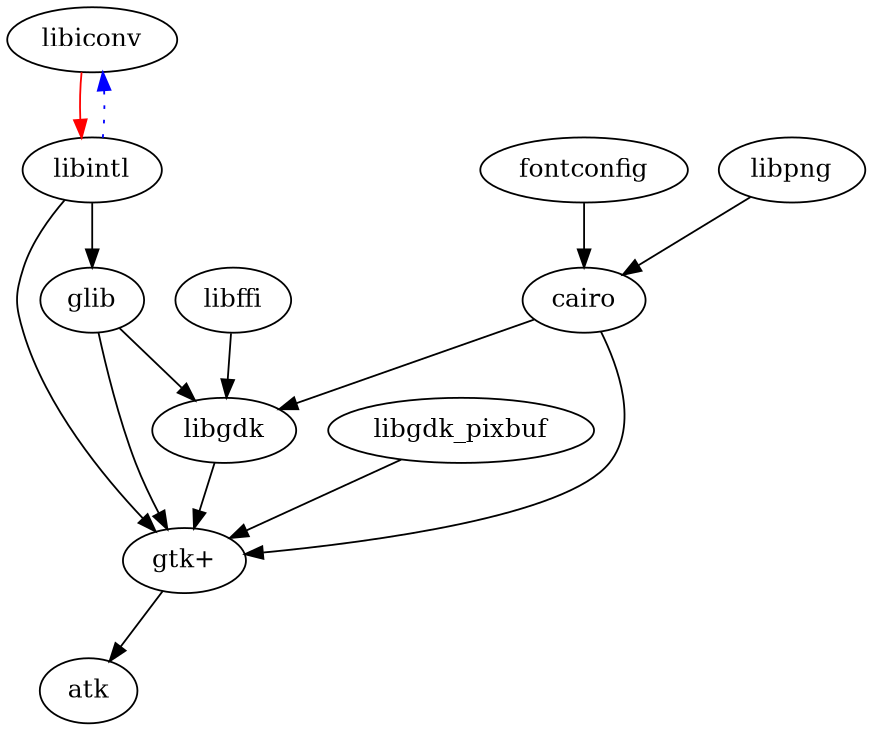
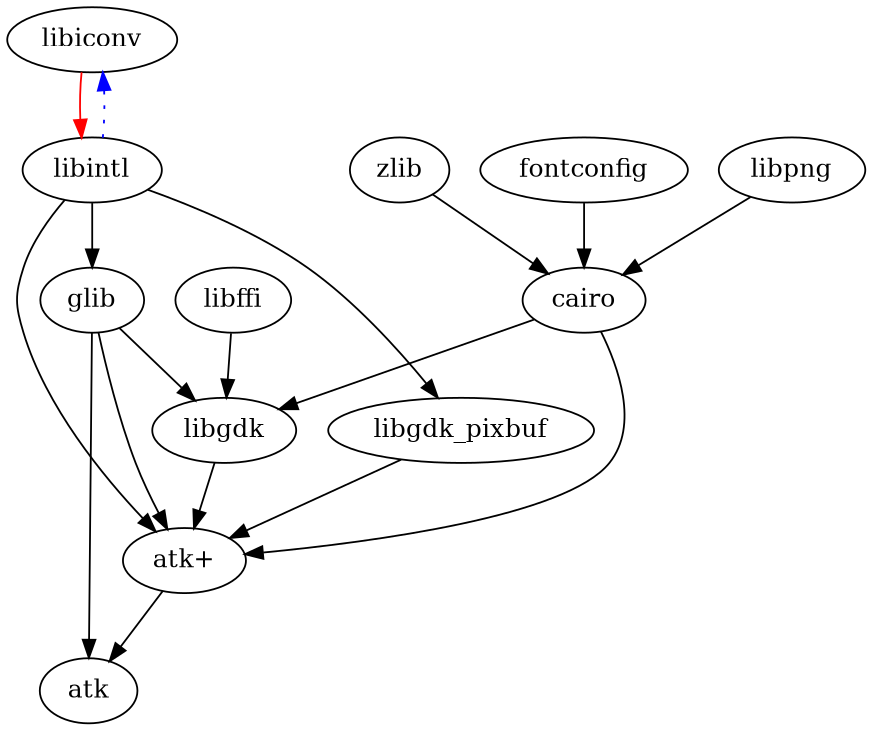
none -> (400, 170)
none -> (303, 265)
none -> (90, 486)
(184, 561) -> (184, 561)
